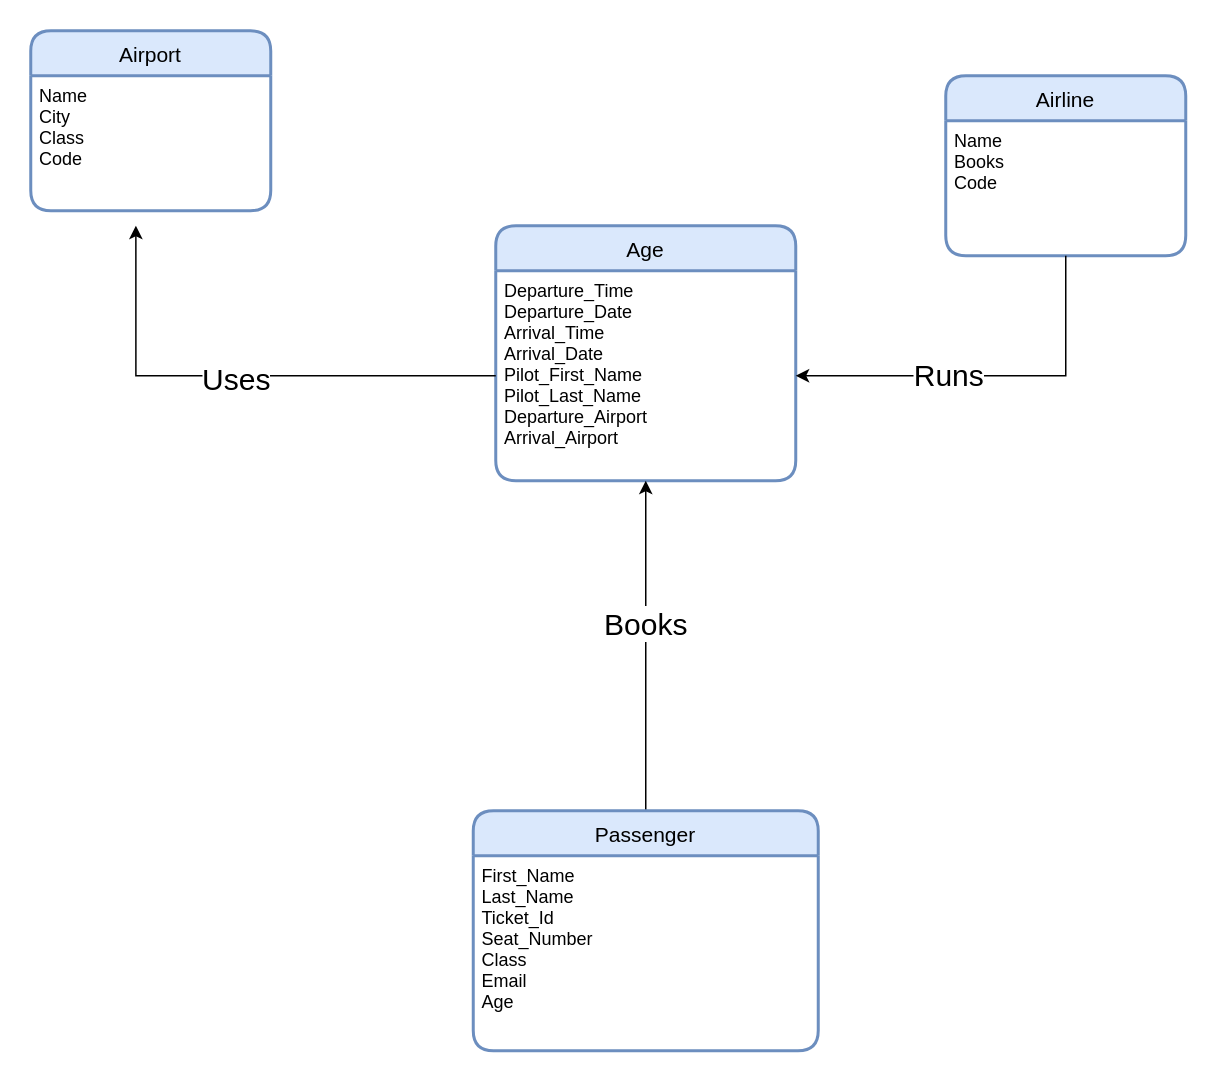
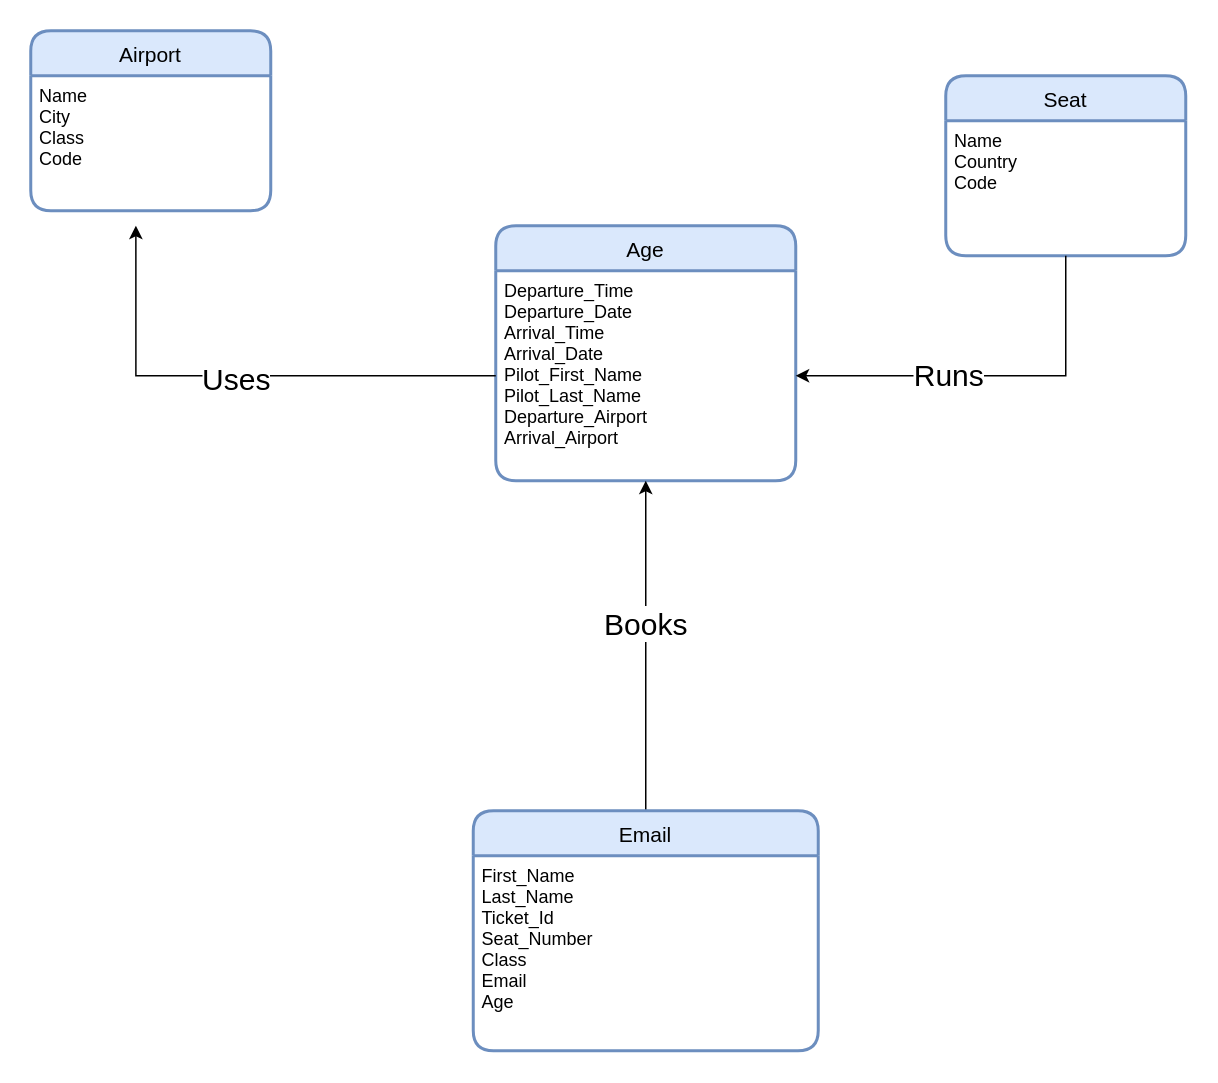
(1065, 100) -> (1065, 100)
(974, 141) -> (974, 141)
(645, 835) -> (645, 835)
